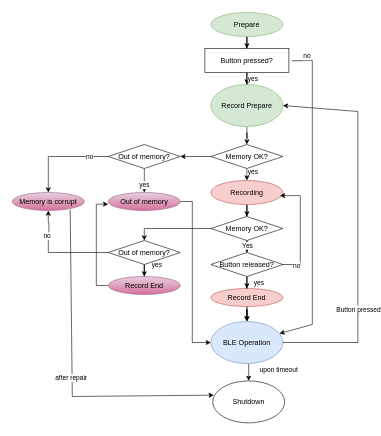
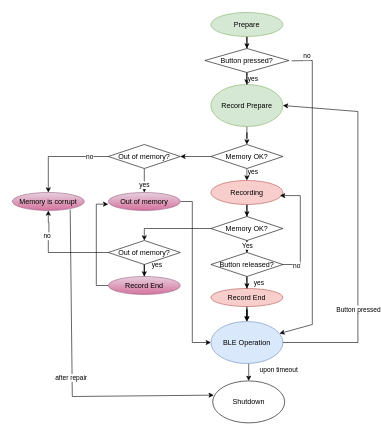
(247, 60) -> (247, 60)
